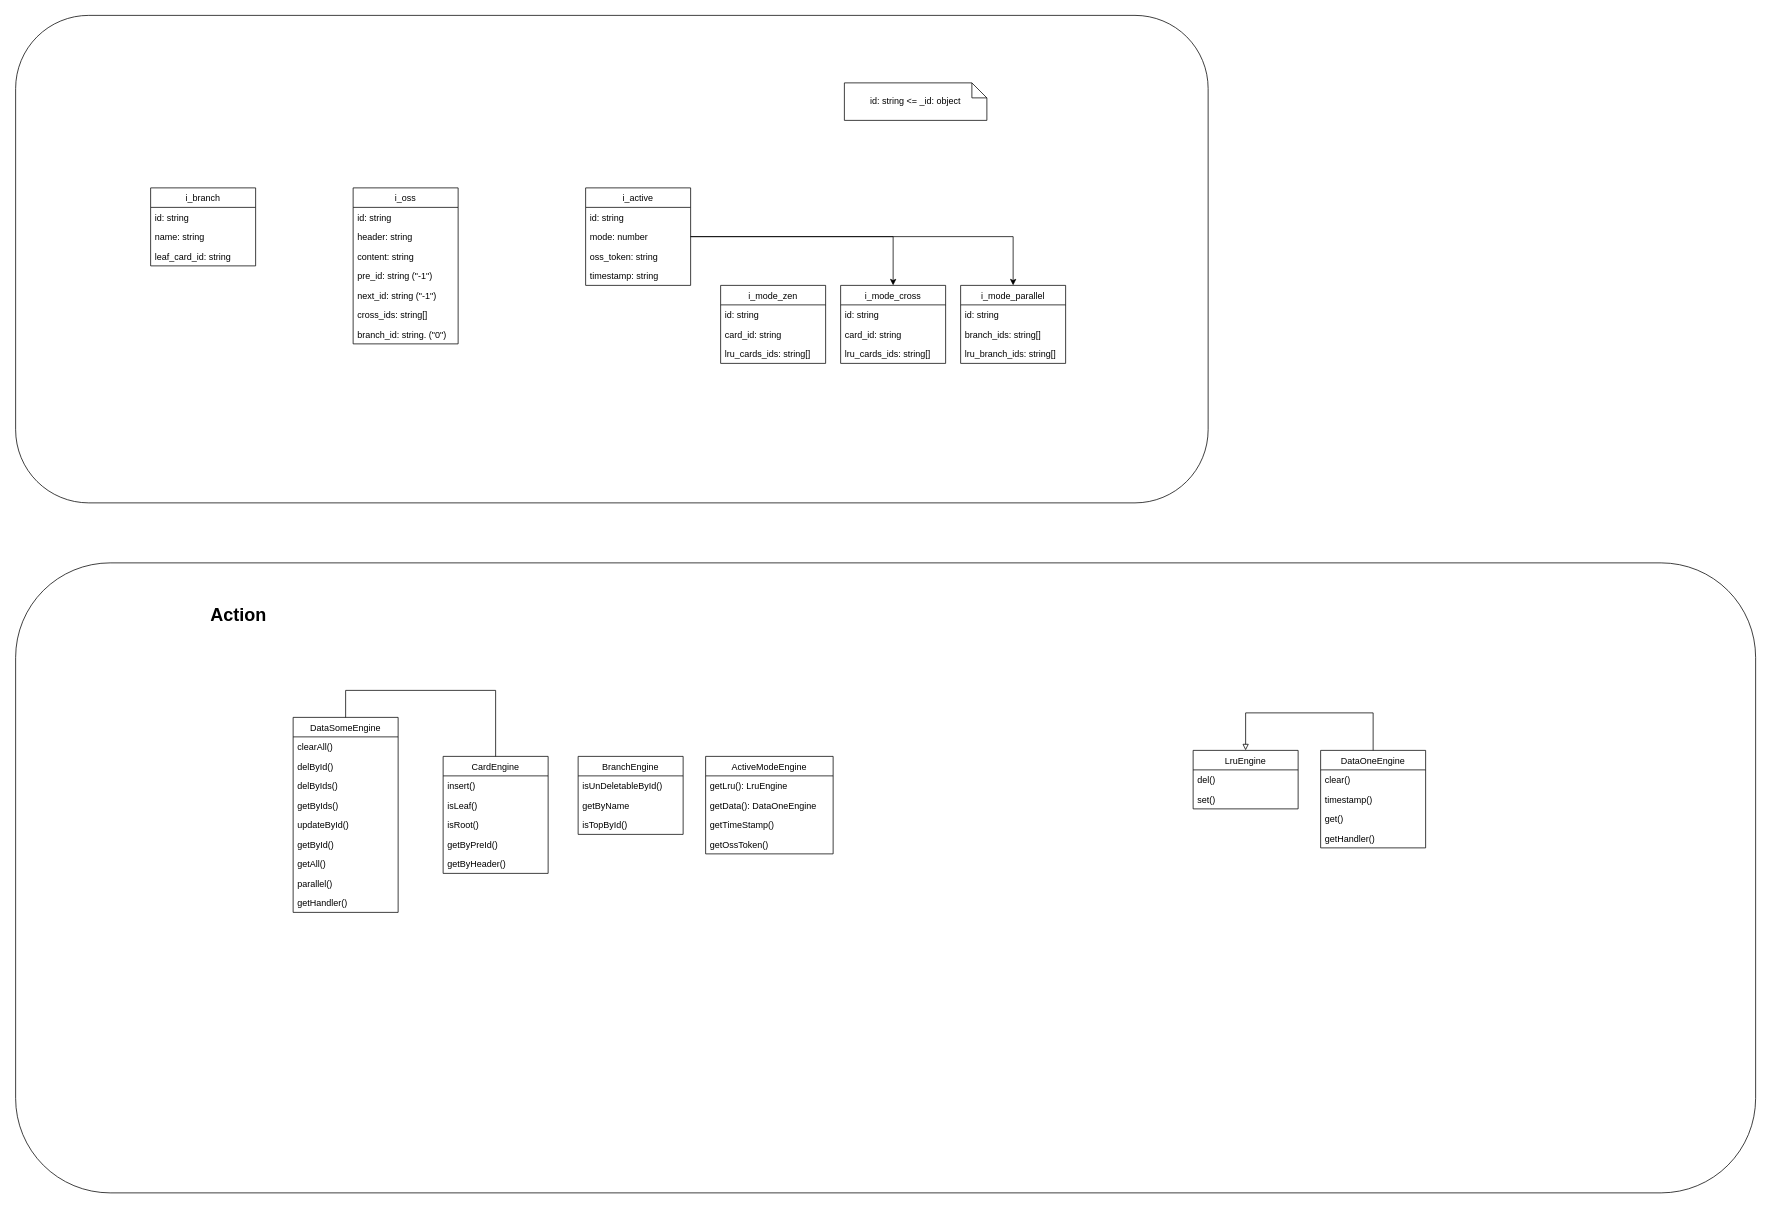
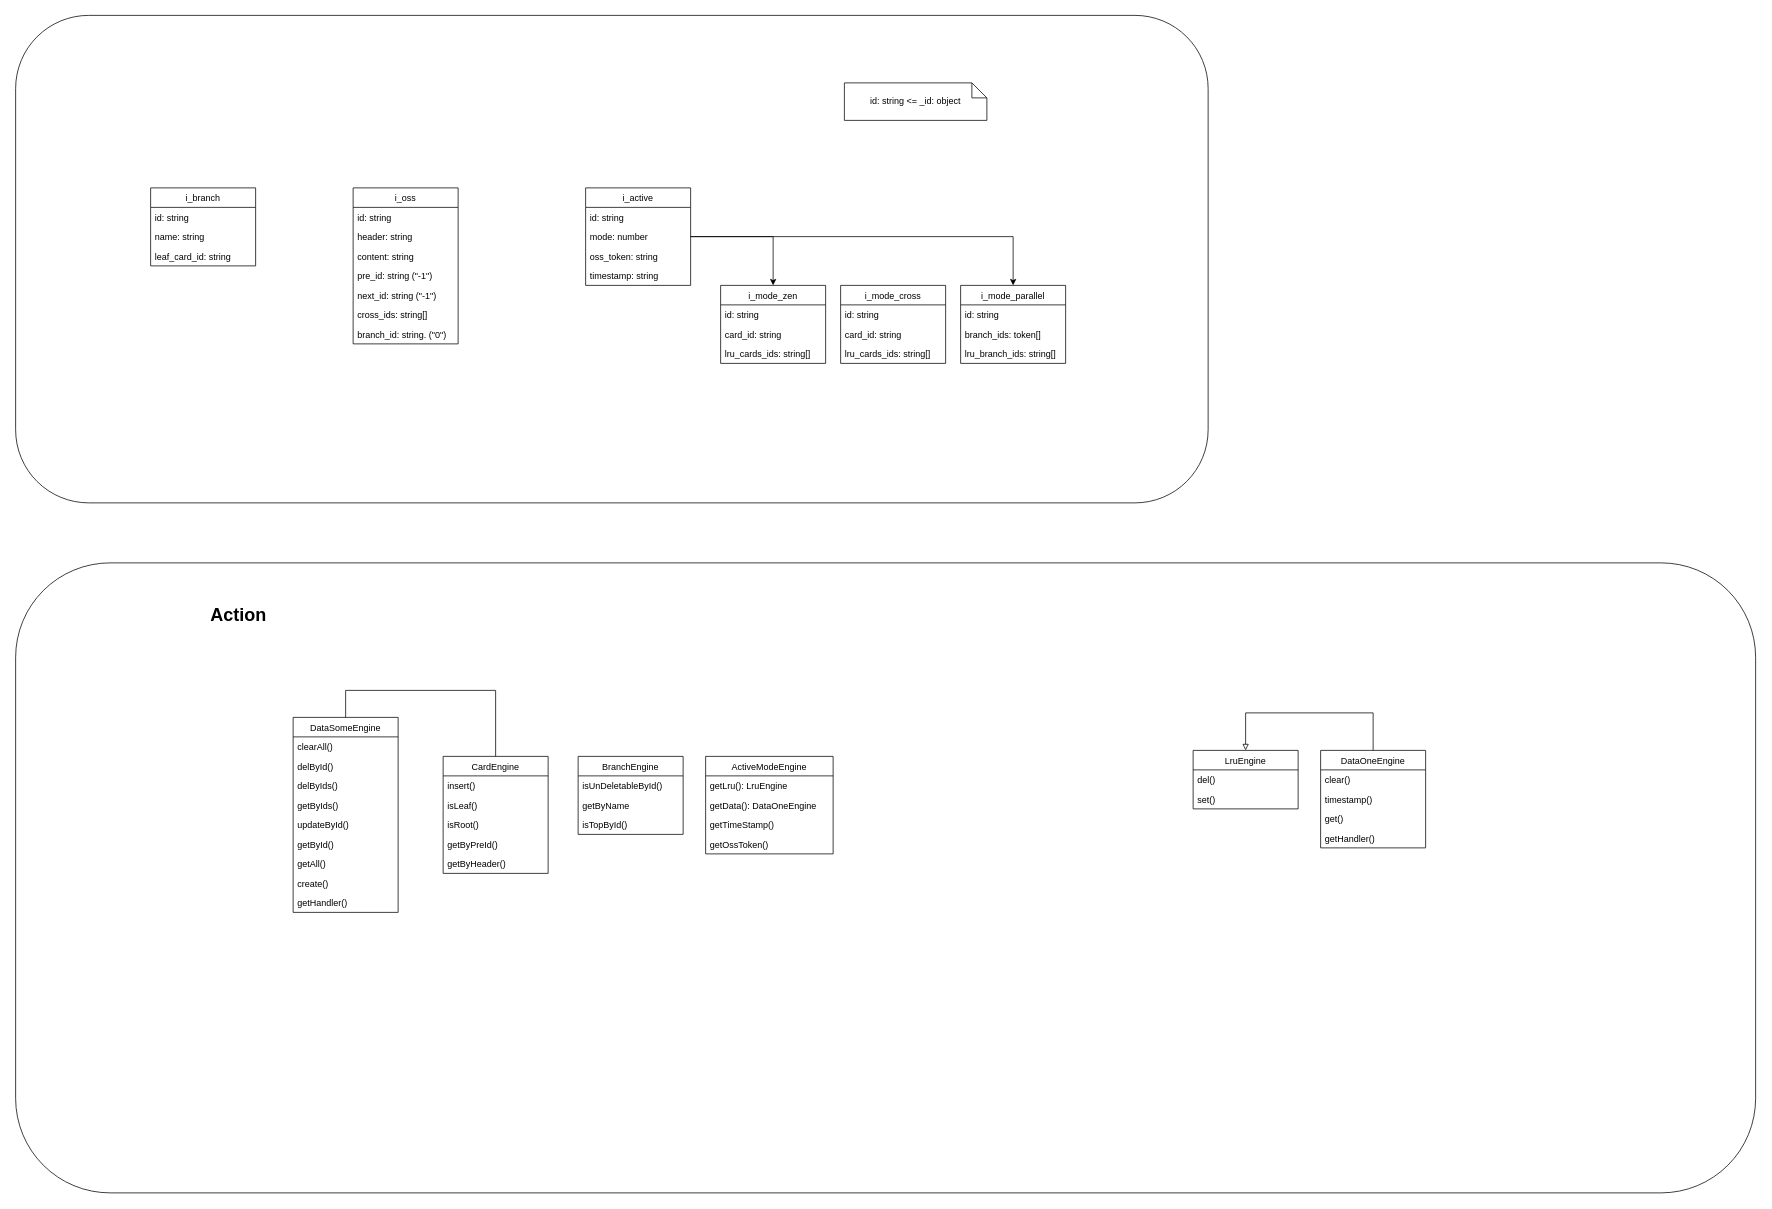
none -> (773, 279)
(893, 279) -> none
(1010, 335) -> (1009, 335)
(319, 884) -> (317, 884)
